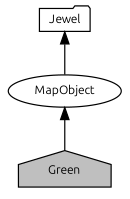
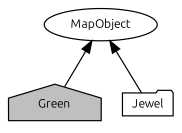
(65, 59) -> (129, 72)
